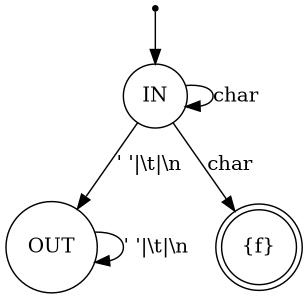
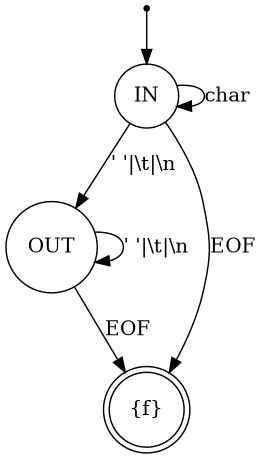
(230, 165) -> (233, 247)
none -> (96, 324)
